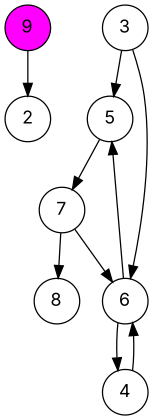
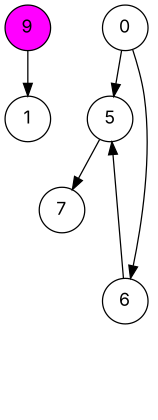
(125, 28) -> (125, 28)
(28, 119) -> (28, 119)
(90, 250) -> none
(57, 301) -> none
(125, 392) -> none
